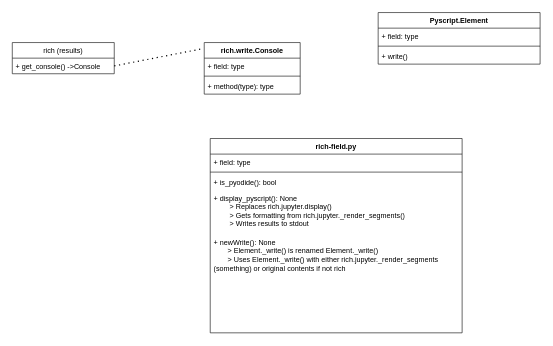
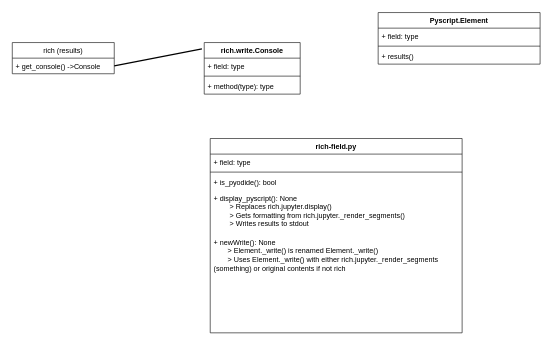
(398, 56) -> (402, 56)
(158, 57) -> (158, 57)
